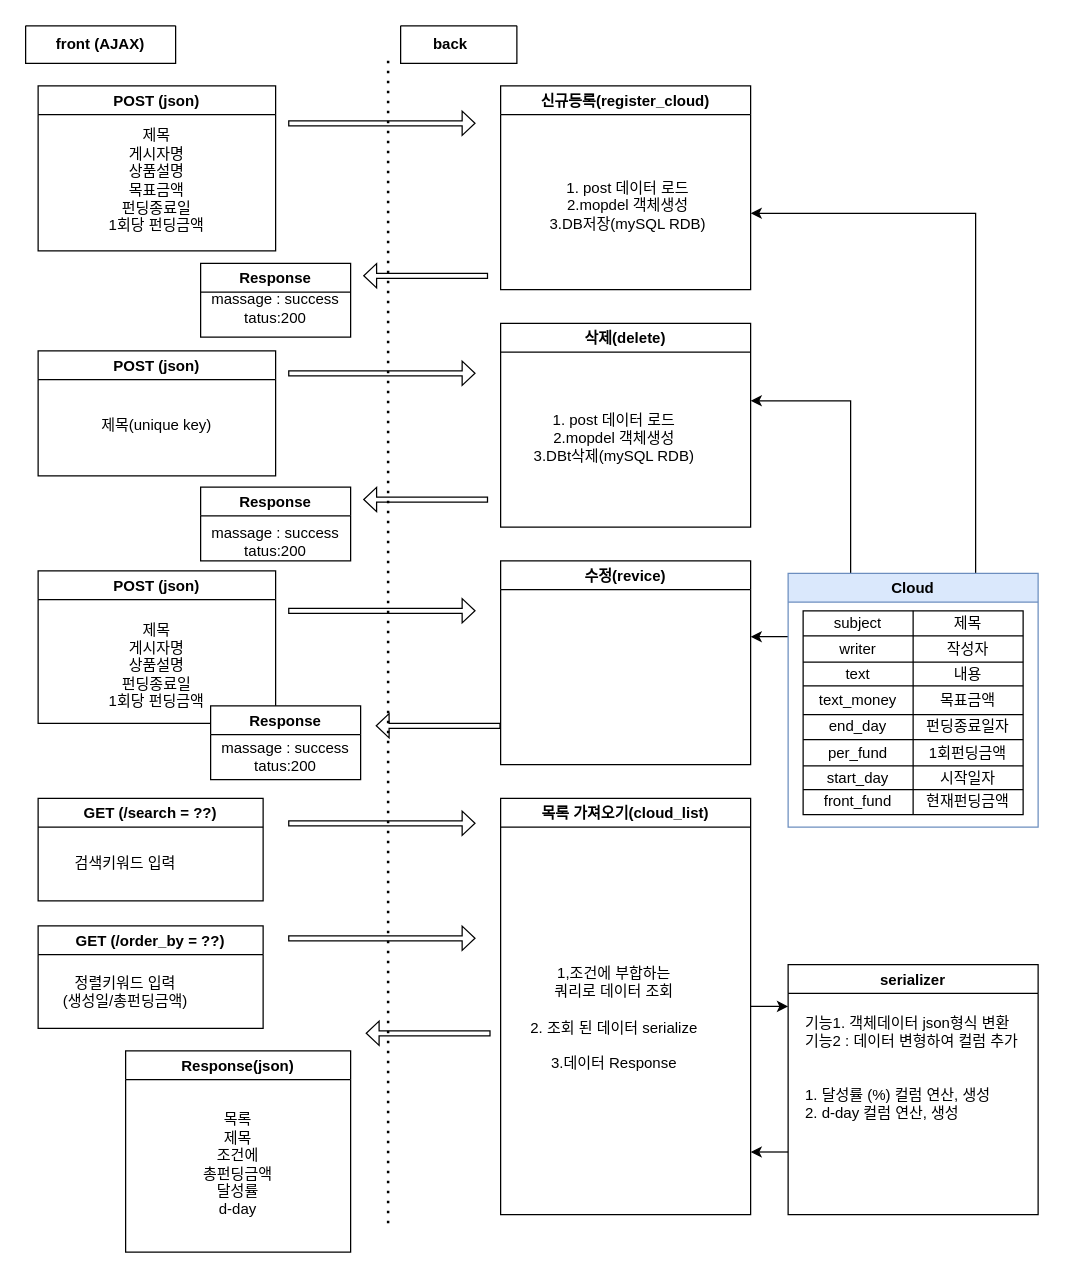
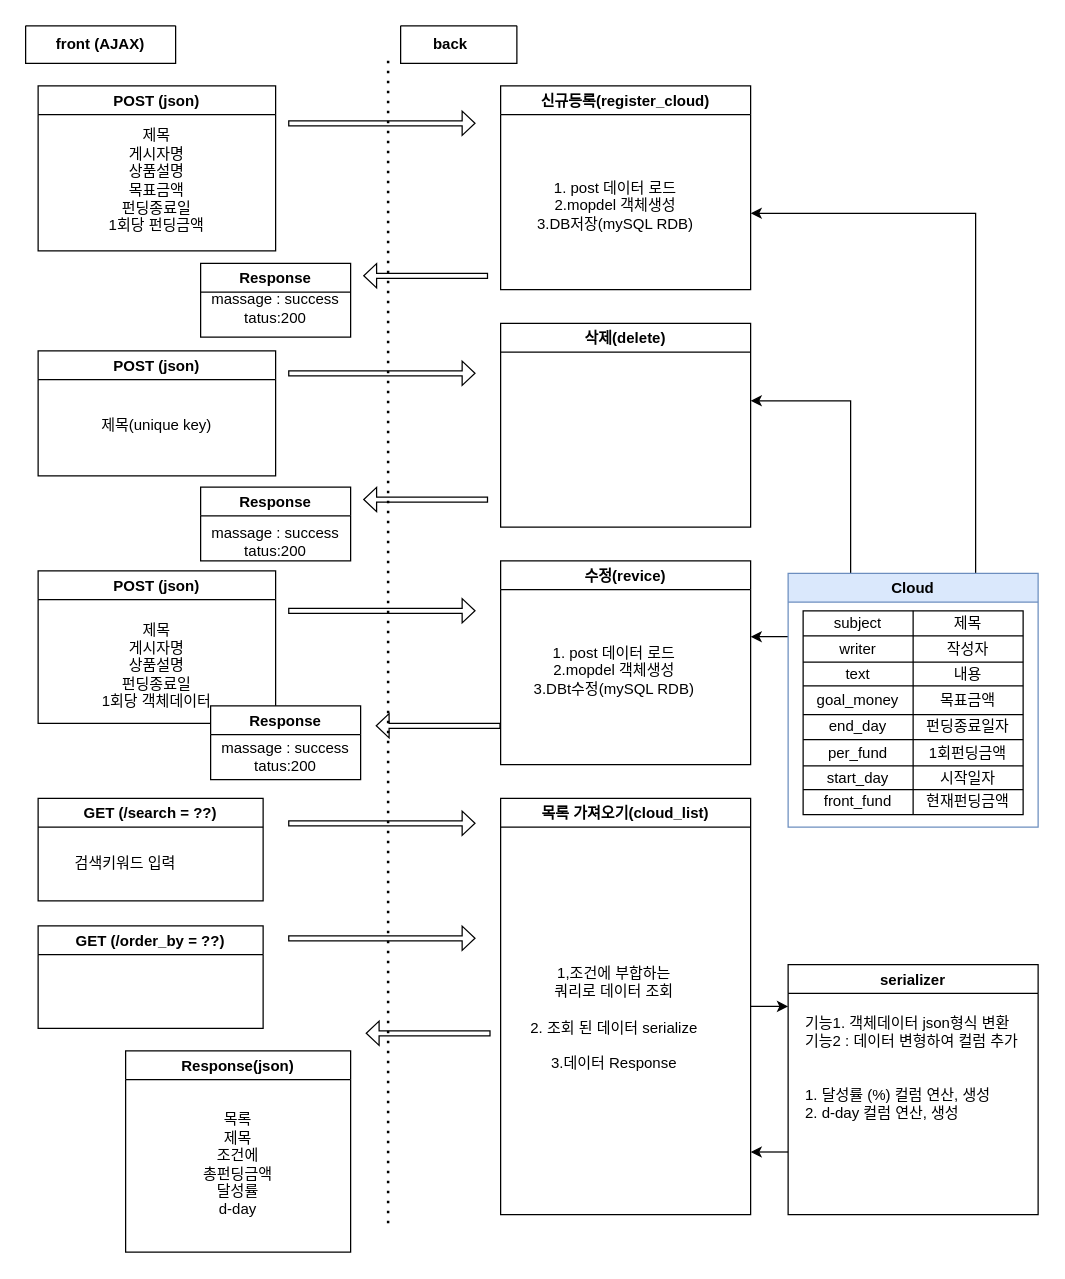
(628, 206) -> (616, 206)
(614, 438) -> none
(157, 666) -> (157, 666)
none -> (614, 670)
(858, 701) -> (858, 701)
(126, 992) -> none
